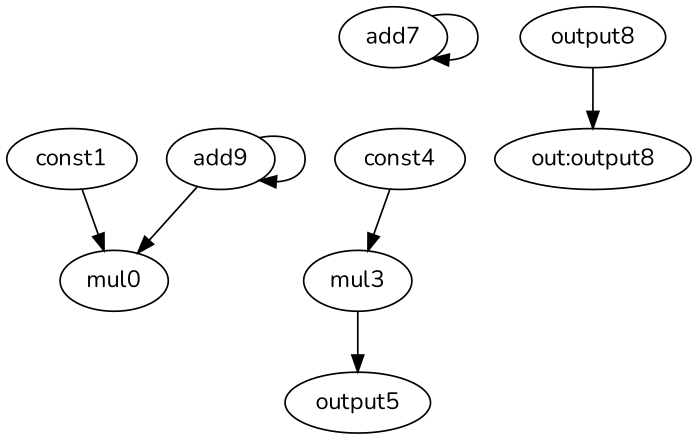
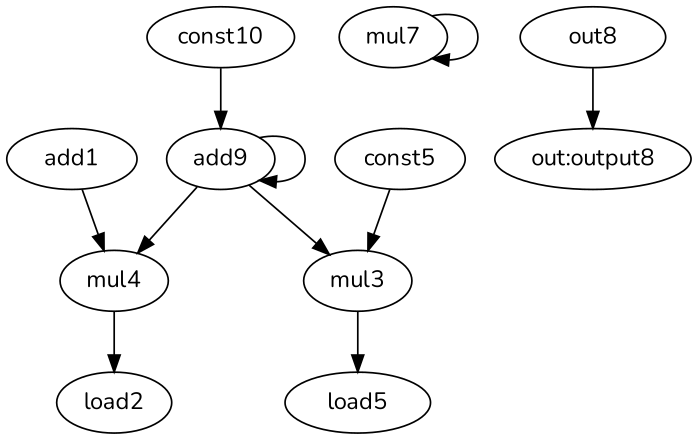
none -> (221, 37)
(393, 37) -> (393, 37)
(593, 37) -> (593, 37)
(72, 159) -> (72, 159)
(400, 159) -> (400, 159)
none -> (283, 214)
(114, 281) -> (114, 281)
none -> (114, 403)
(358, 403) -> (358, 403)
